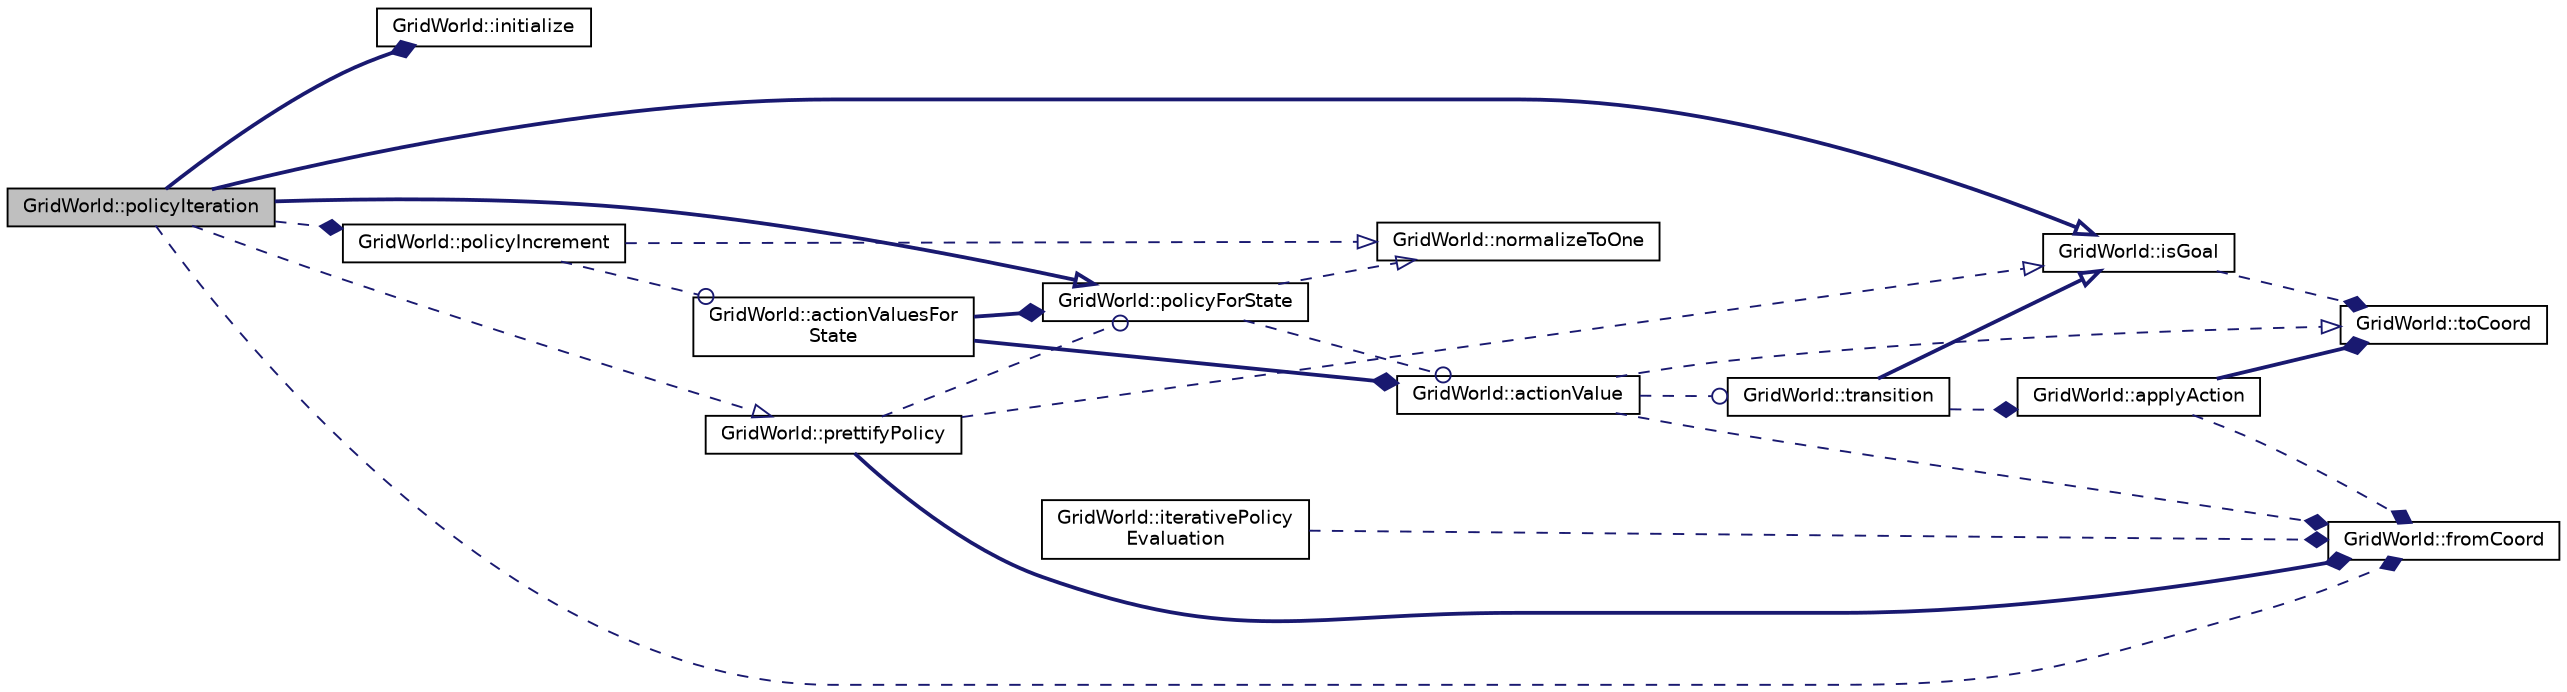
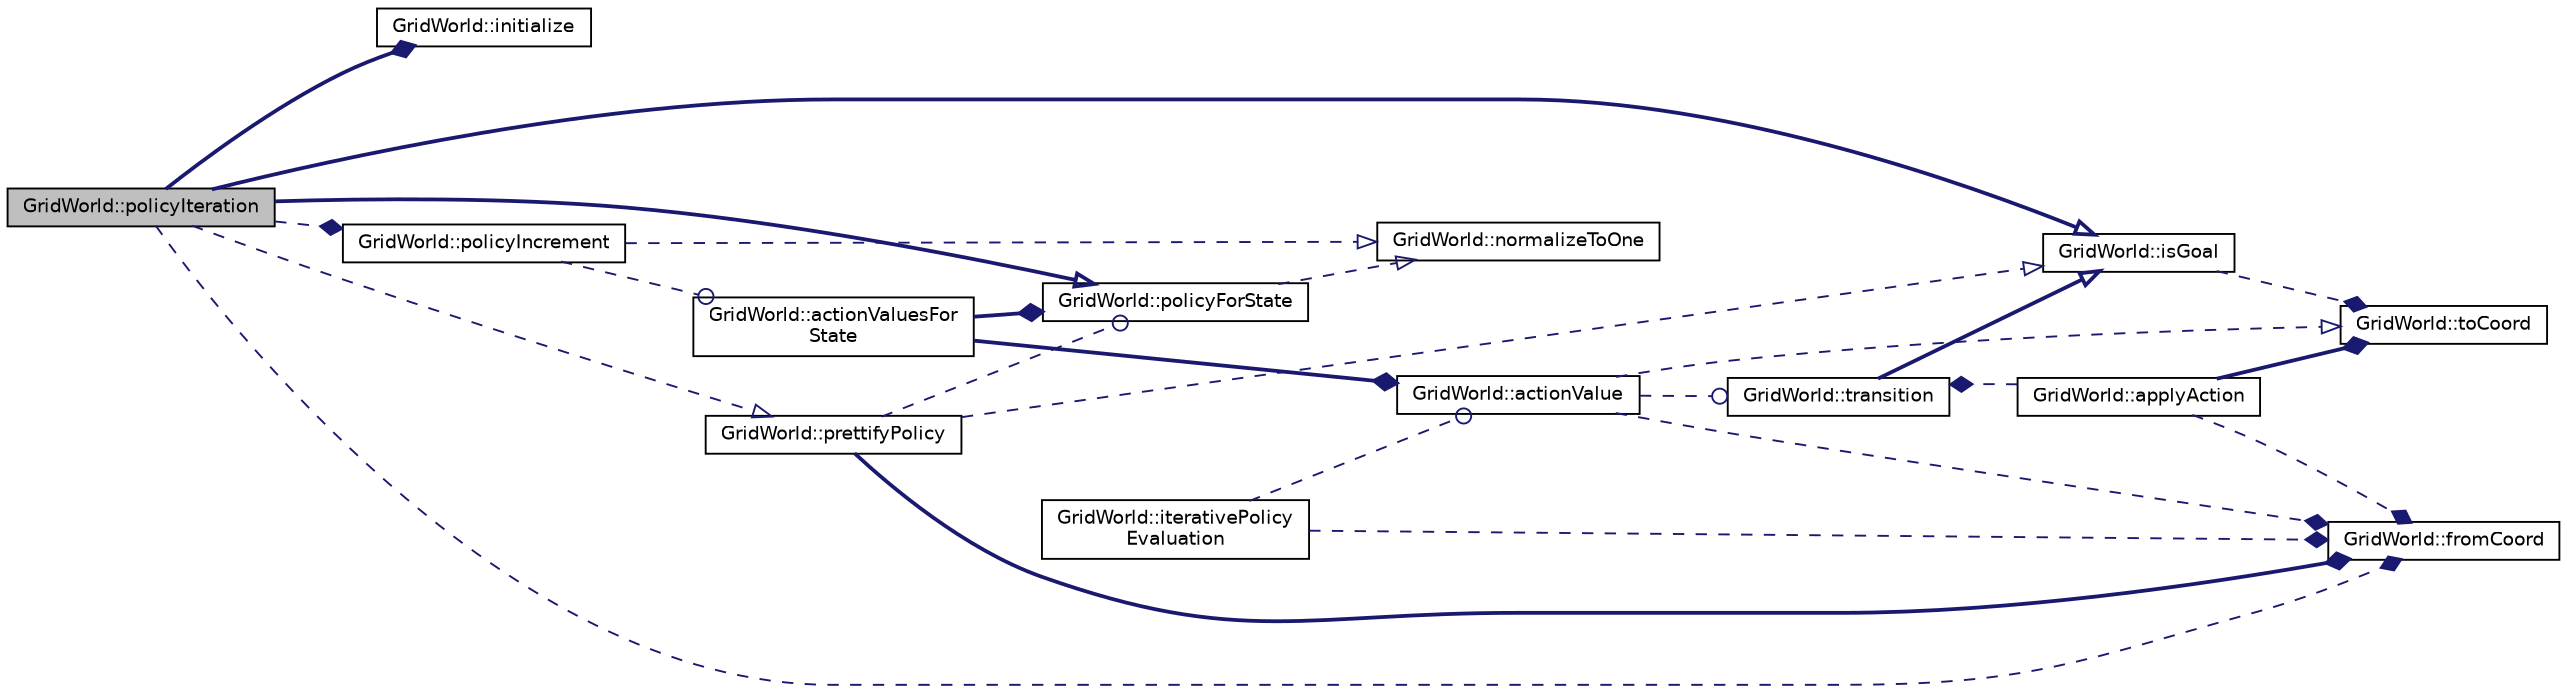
(1339, 347) -> (1353, 460)
(1972, 410) -> (1995, 384)
